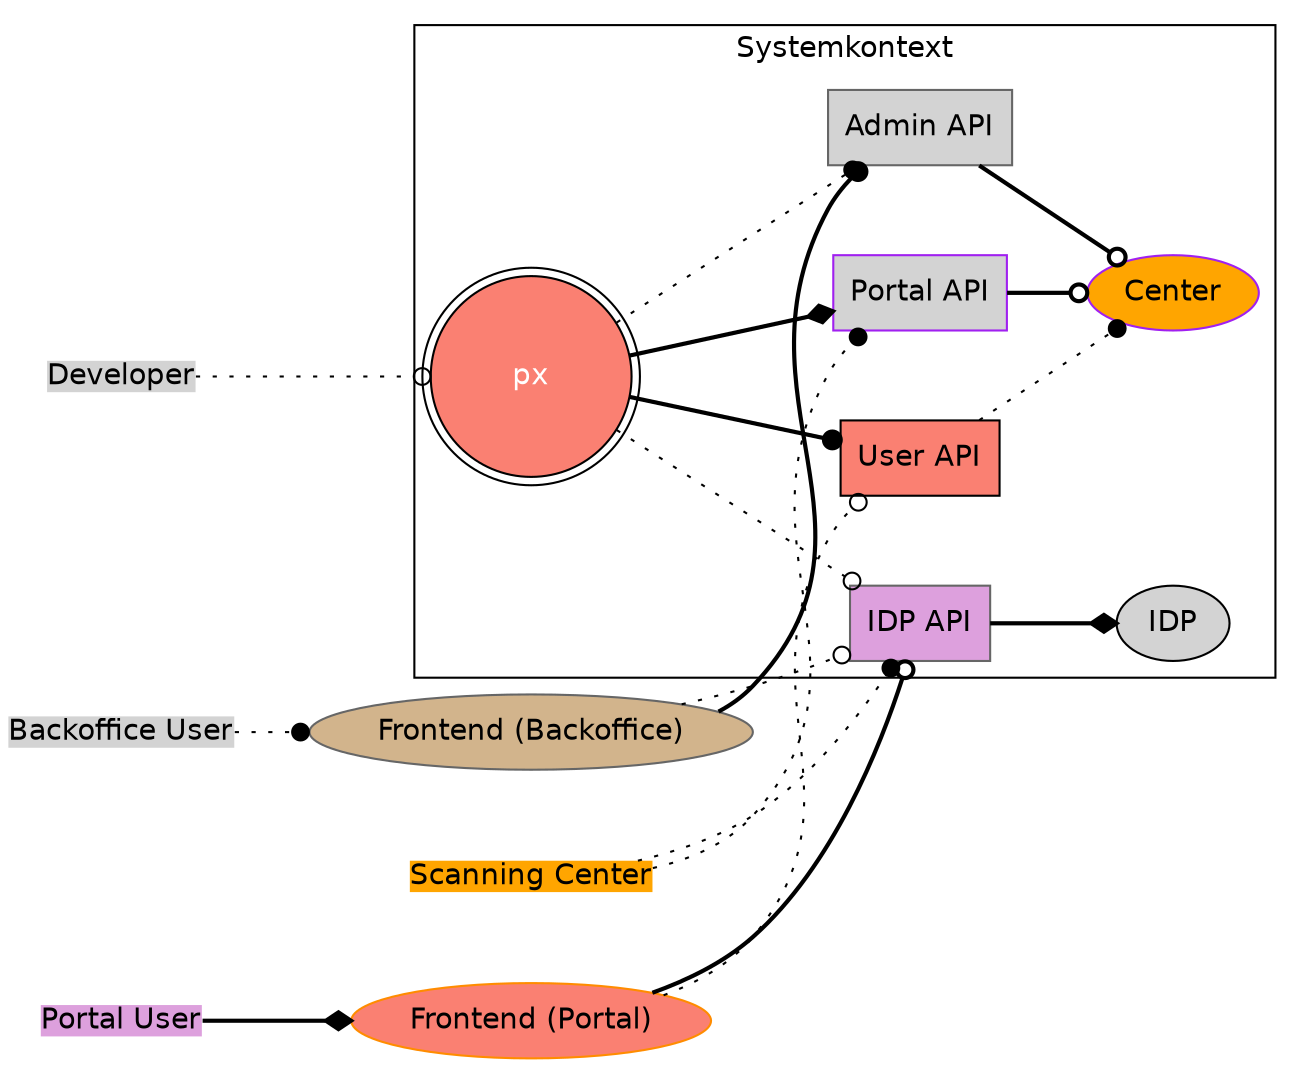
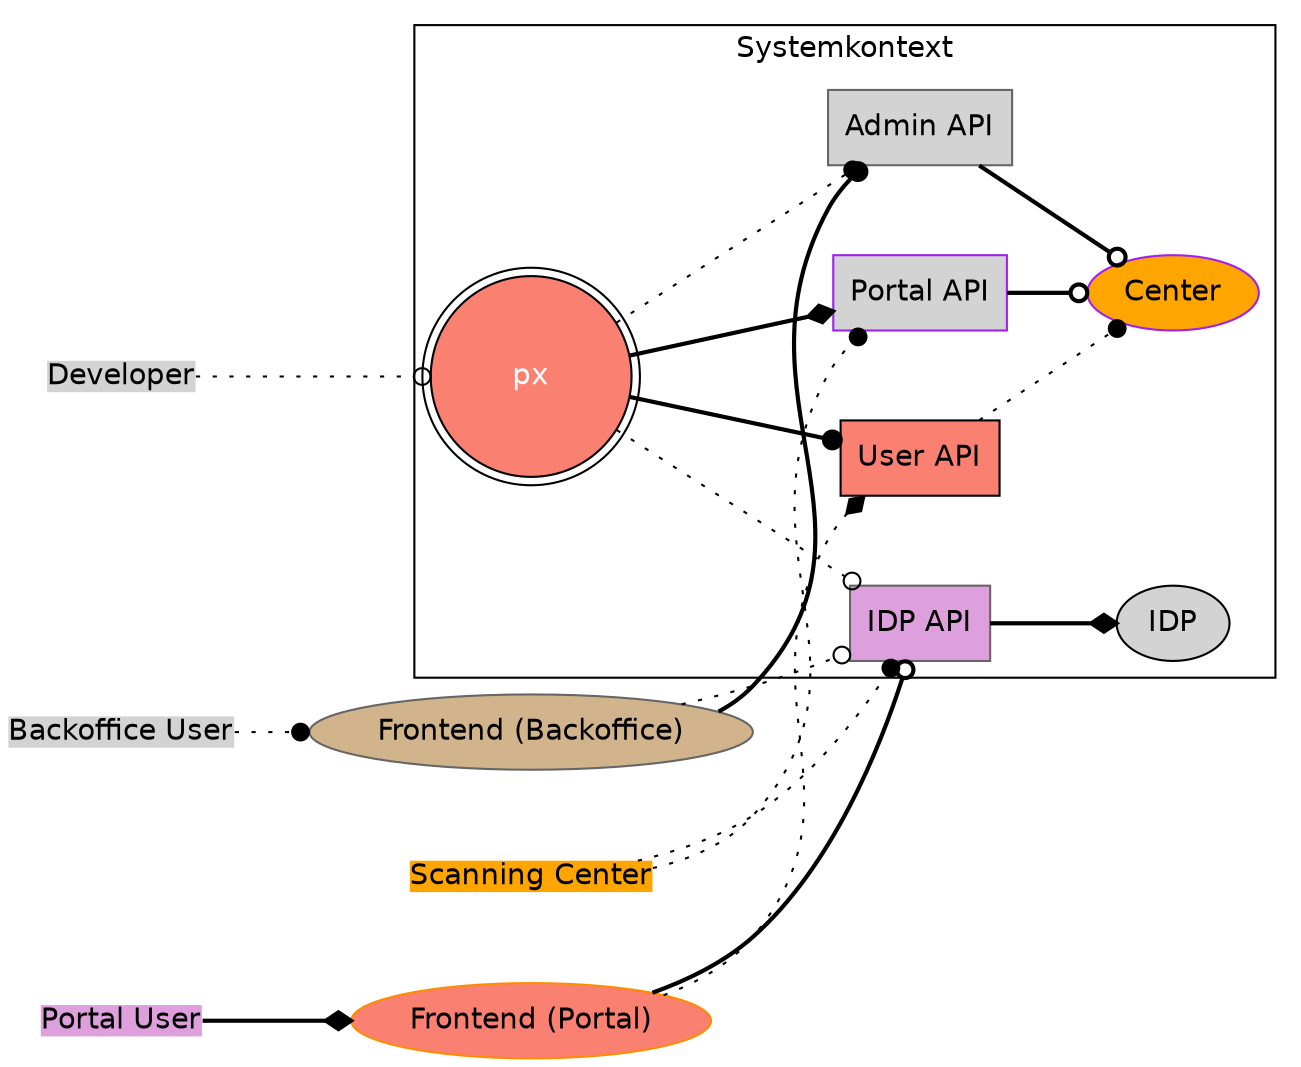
(803, 804) -> (803, 804)
